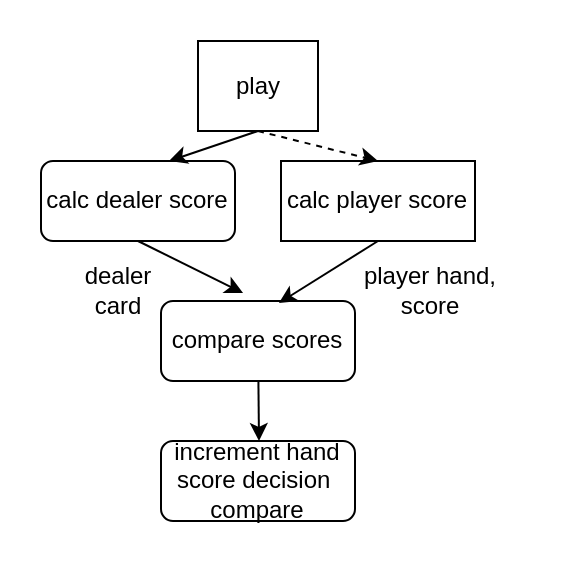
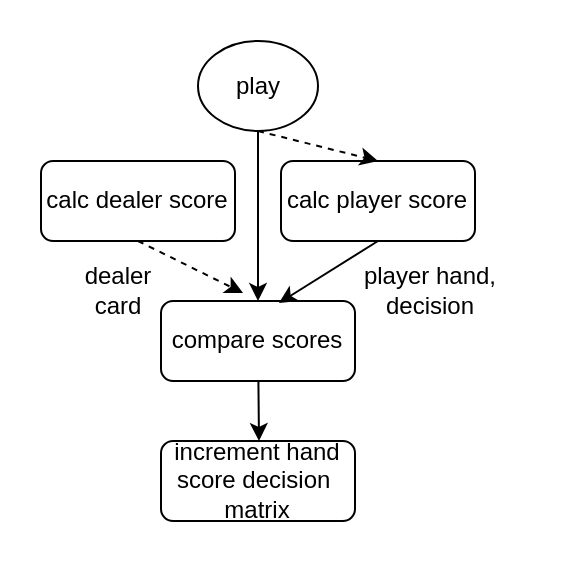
(258, 86) -> (258, 86)
(220, 144) -> (258, 209)
(378, 201) -> (378, 201)
(186, 265) -> (186, 265)
(431, 291) -> (431, 291)
(258, 481) -> (258, 481)
